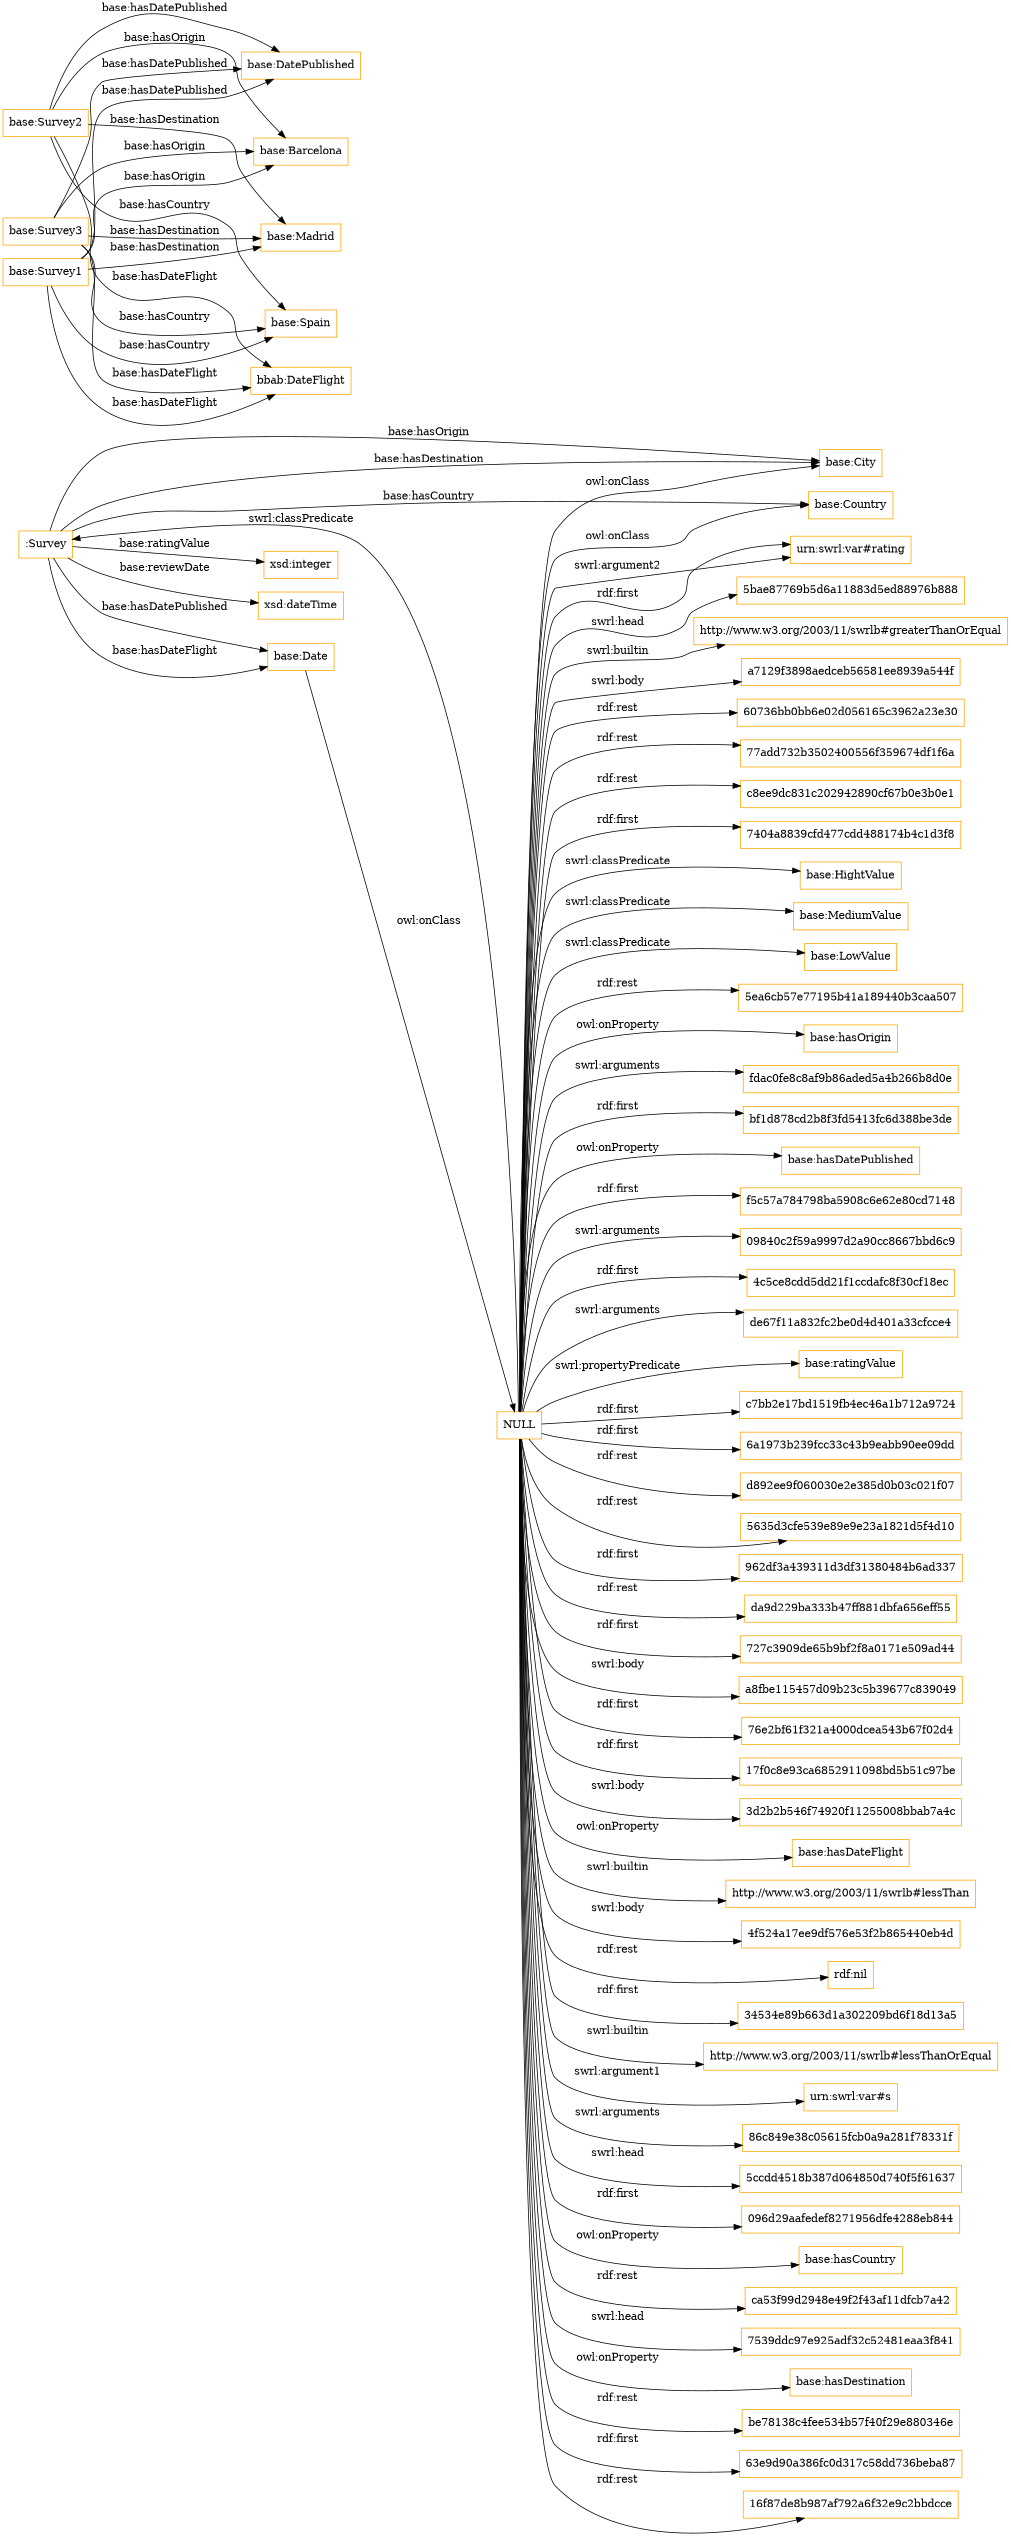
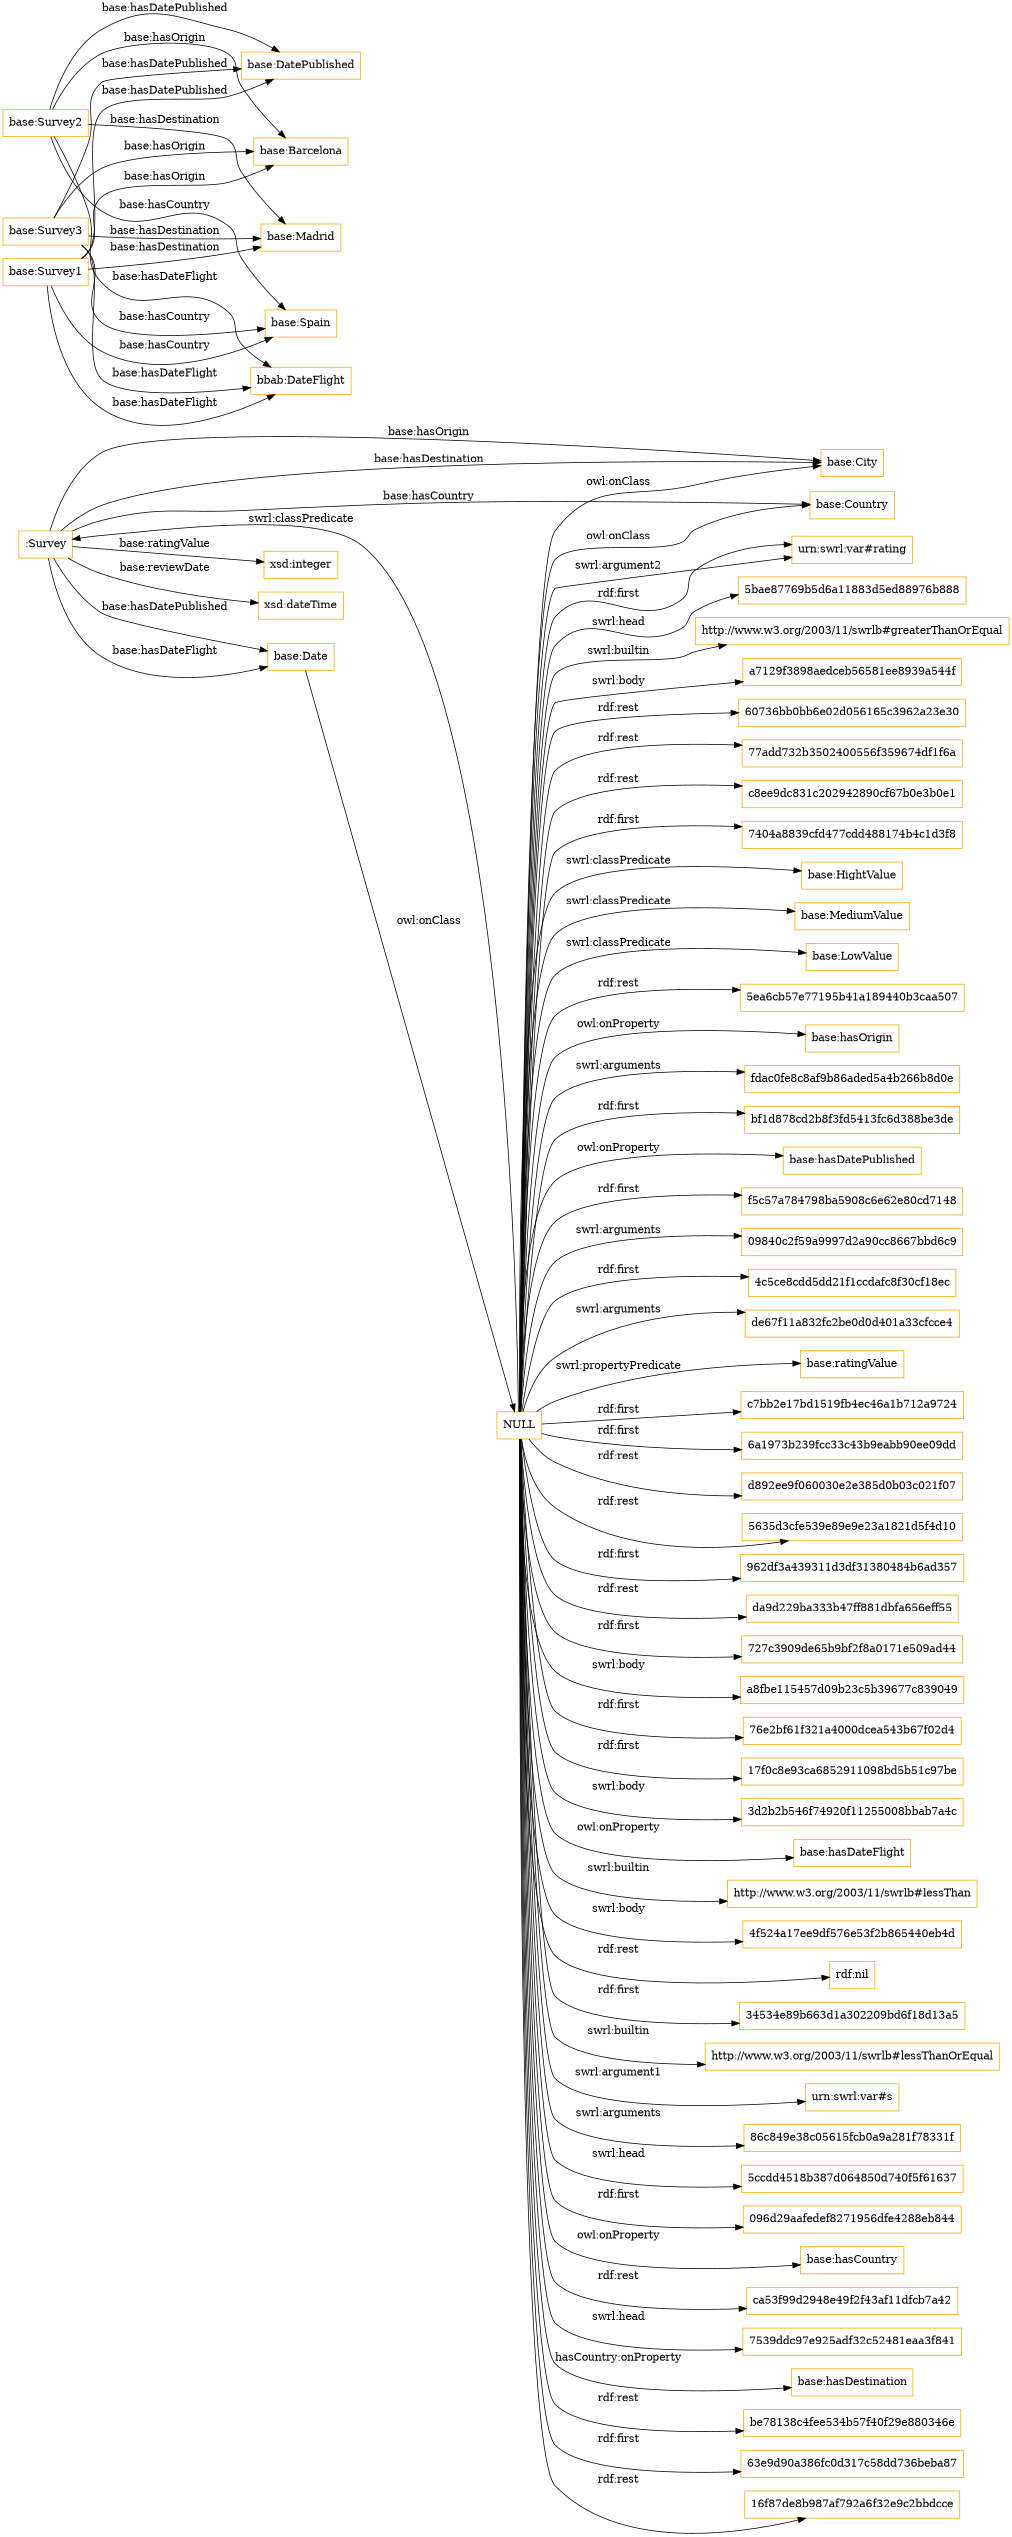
(851, 1324) -> (852, 1324)
(851, 1568) -> (852, 1568)
(618, 2358) -> (618, 2358)
